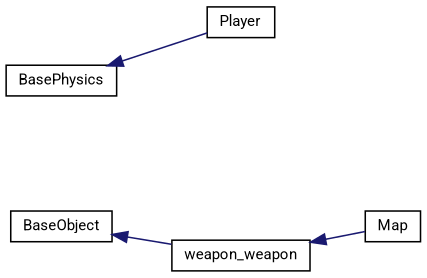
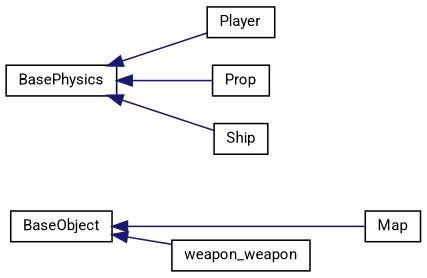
none -> (241, 81)
none -> (241, 139)
(345, 235) -> (246, 226)
